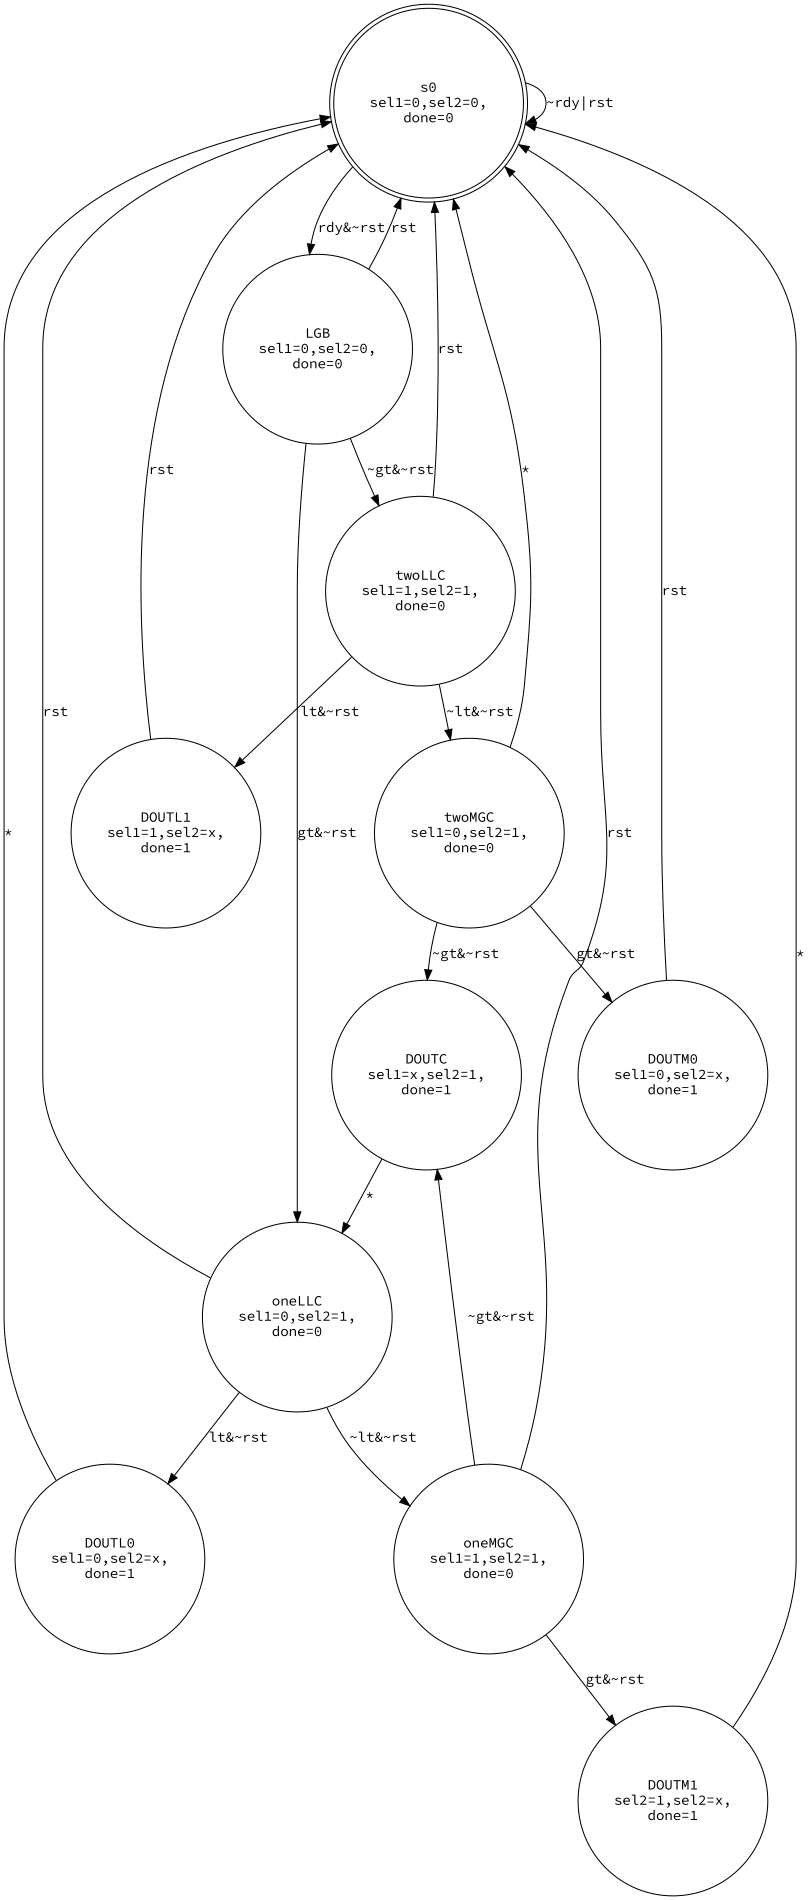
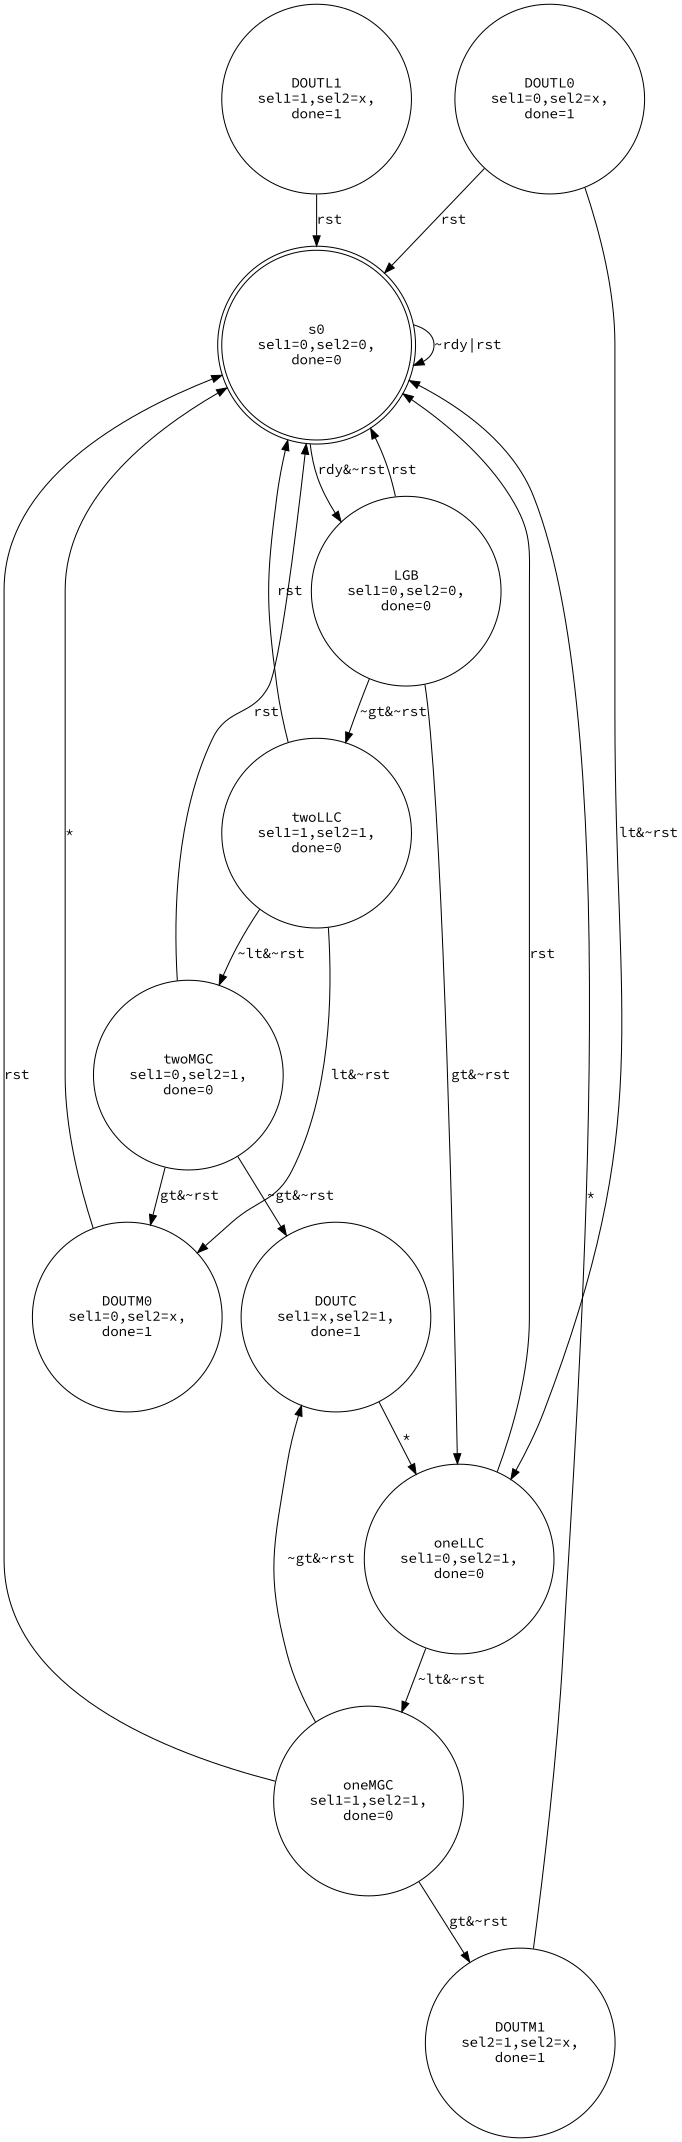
(526, 470) -> (266, 712)
(674, 591) -> (70, 833)
(305, 701) -> (315, 1108)
(9, 833) -> (454, 220)
(207, 1434) -> (617, 835)
